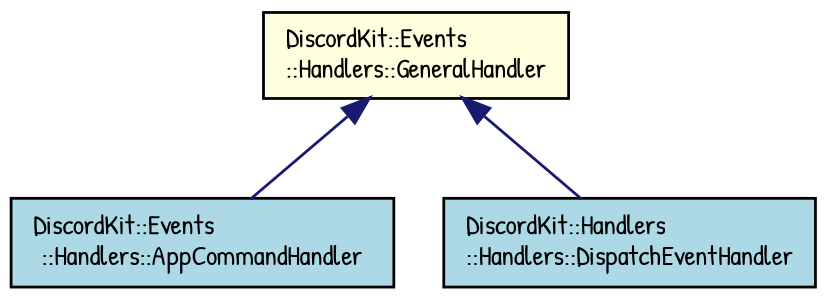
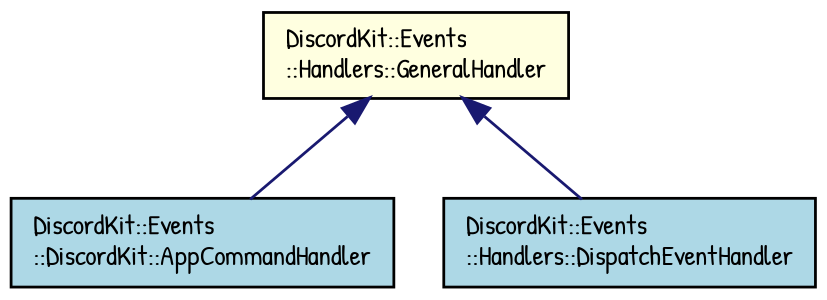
(202, 243) -> (202, 243)
(630, 243) -> (630, 243)
